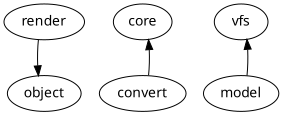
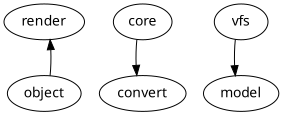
(38, 53) -> (51, 63)
(149, 63) -> (136, 52)
(248, 63) -> (235, 53)
